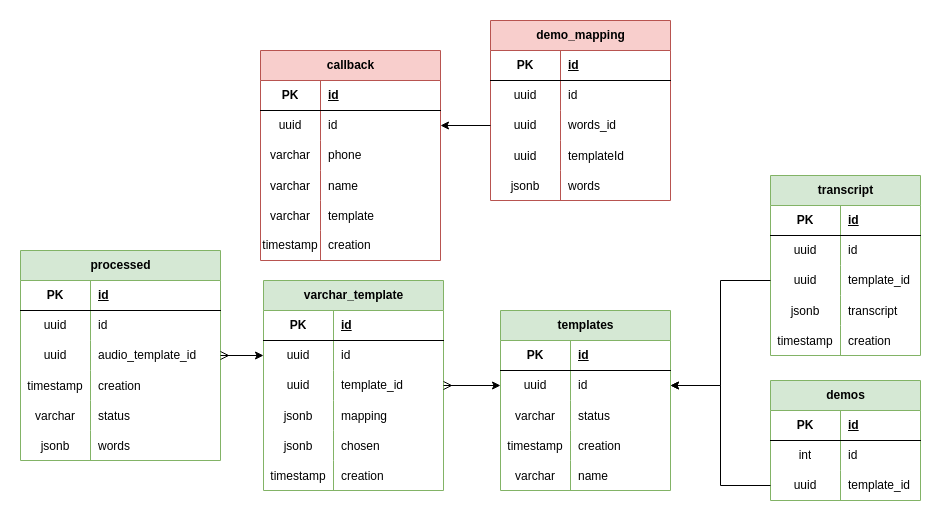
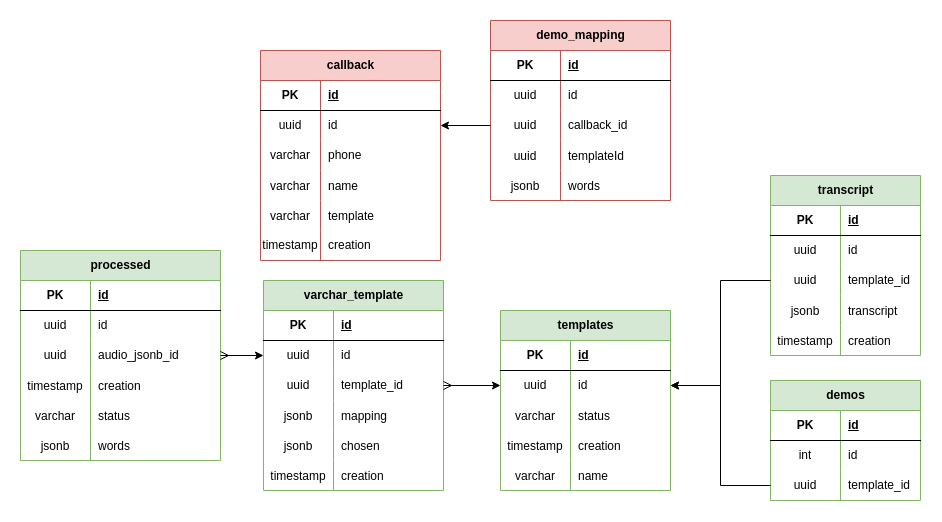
(594, 126) -> (601, 126)
(151, 356) -> (142, 356)
